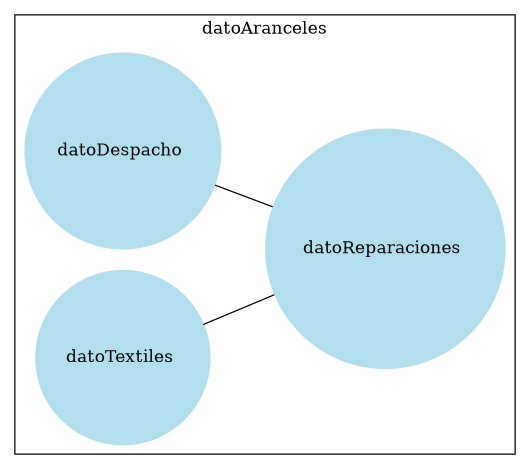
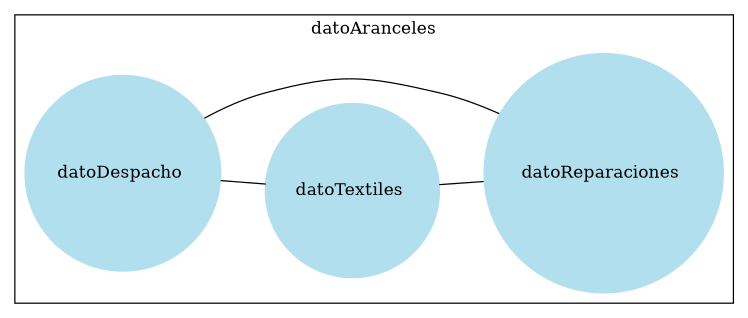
none -> (243, 182)
